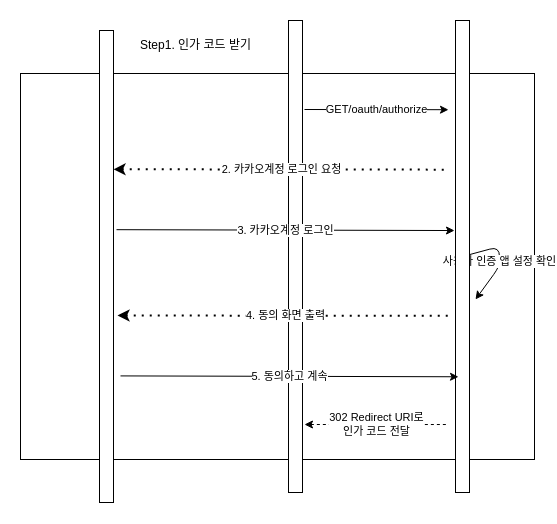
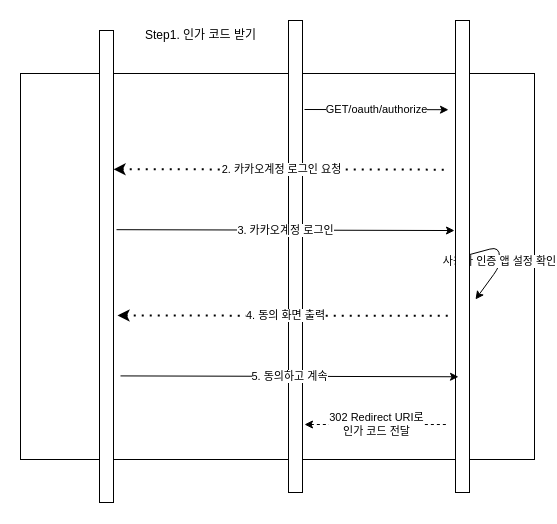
(196, 46) -> (201, 36)
